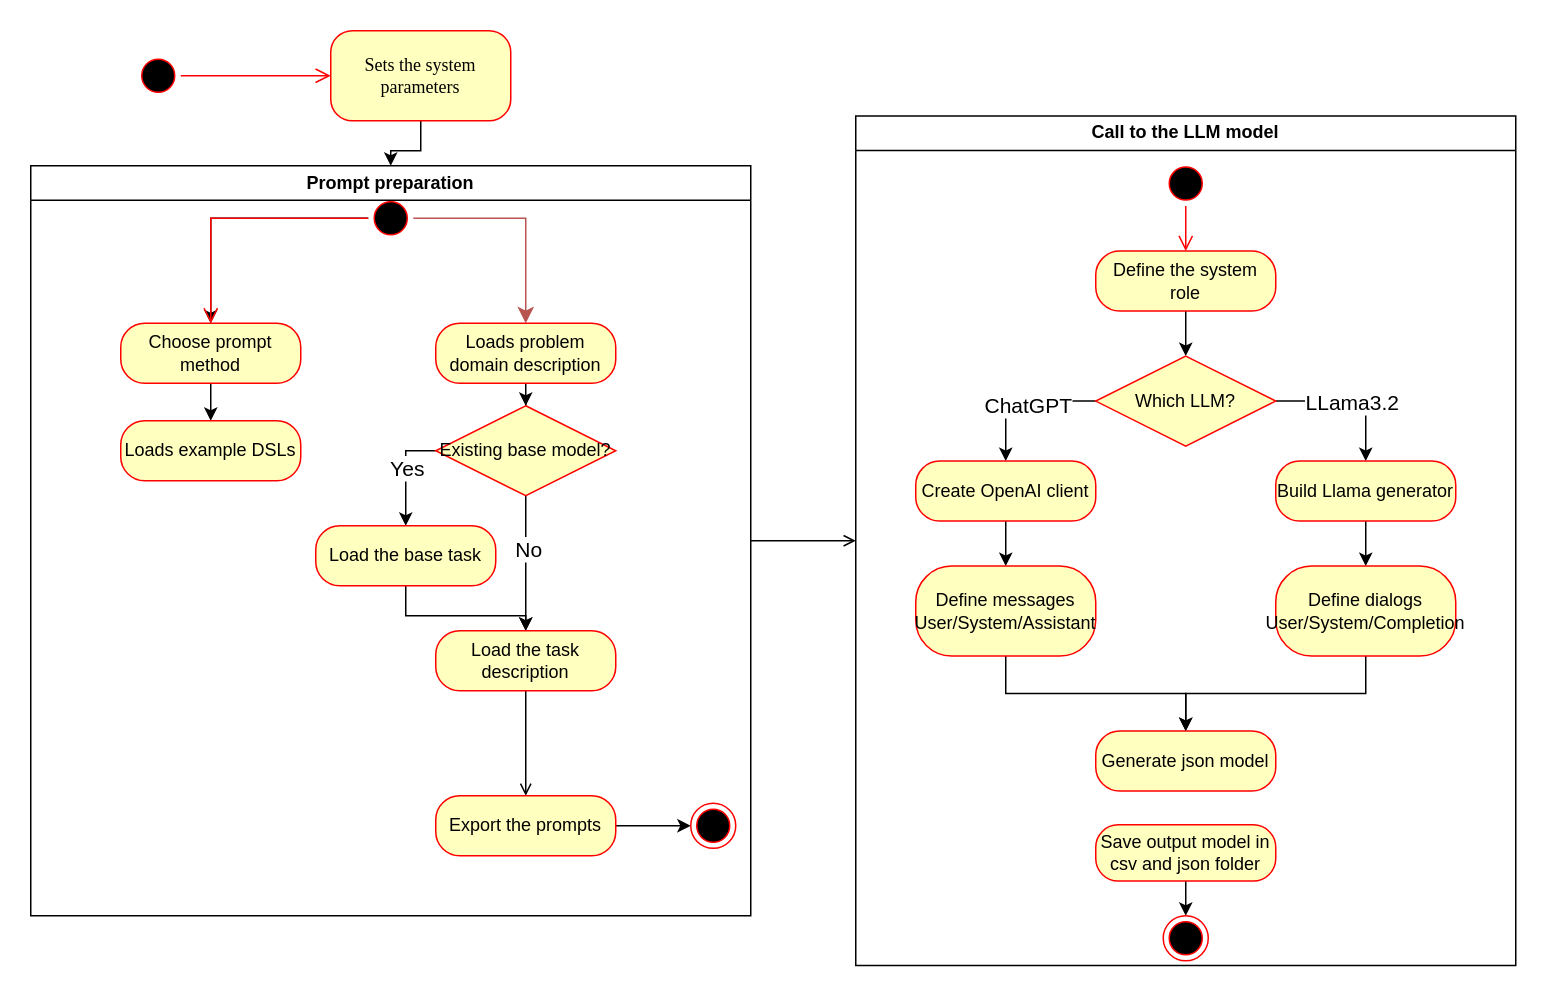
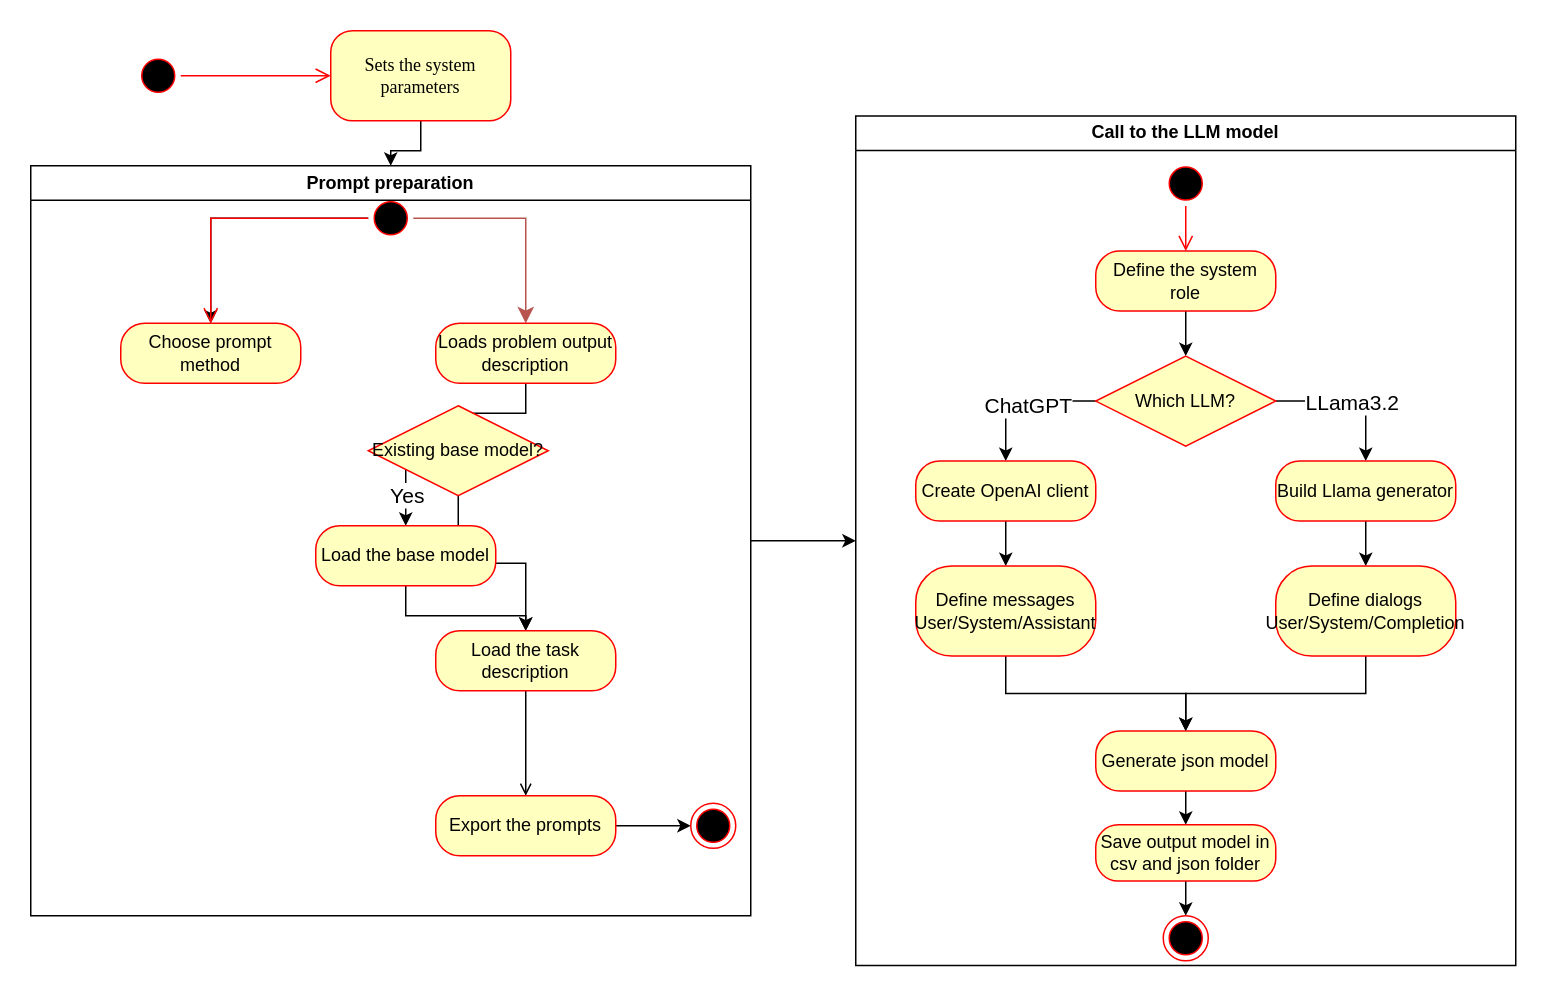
(526, 353) -> (526, 353)
(211, 407) -> none
(211, 451) -> none
(526, 451) -> (458, 451)
(846, 541) -> (844, 541)
(406, 556) -> (406, 556)
none -> (1186, 813)
